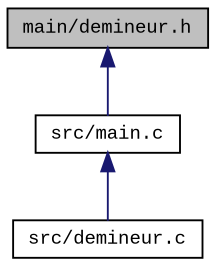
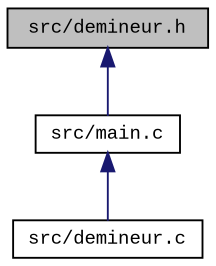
(108, 28) -> (108, 28)
